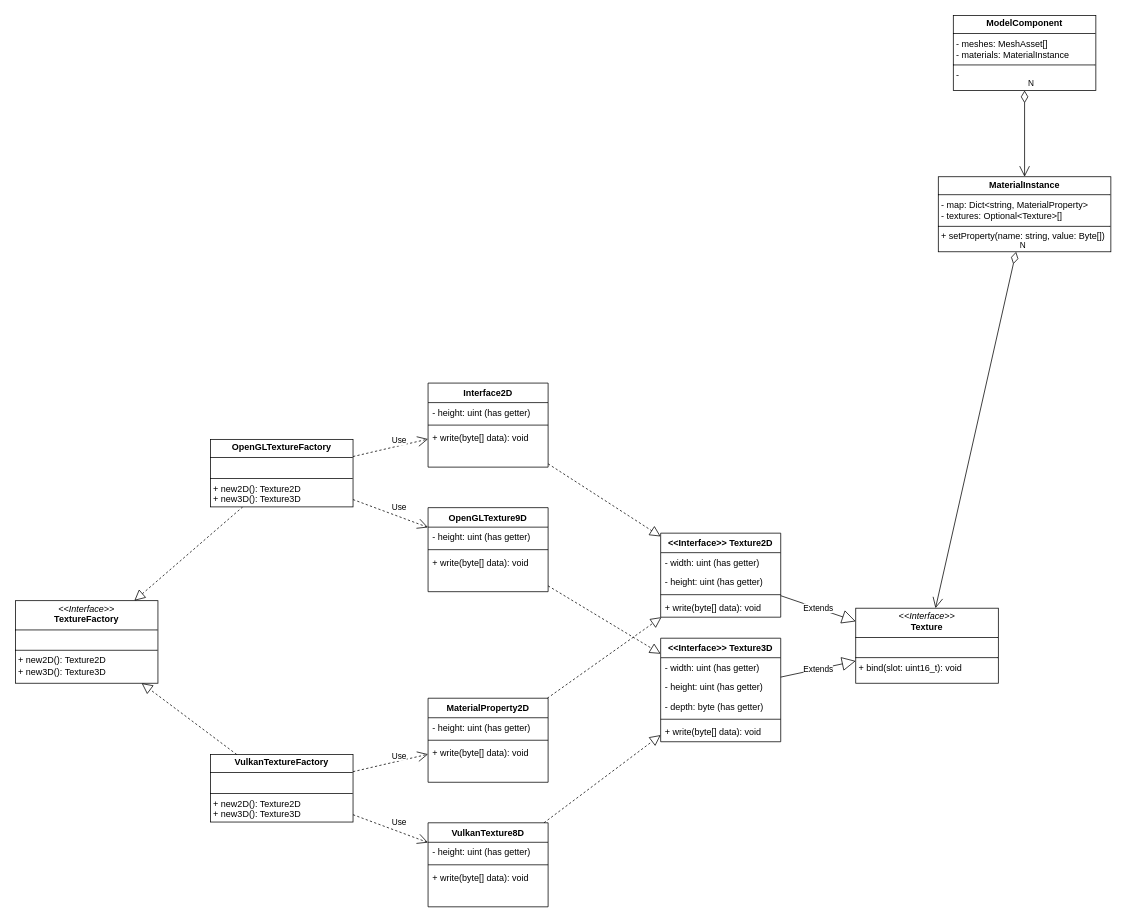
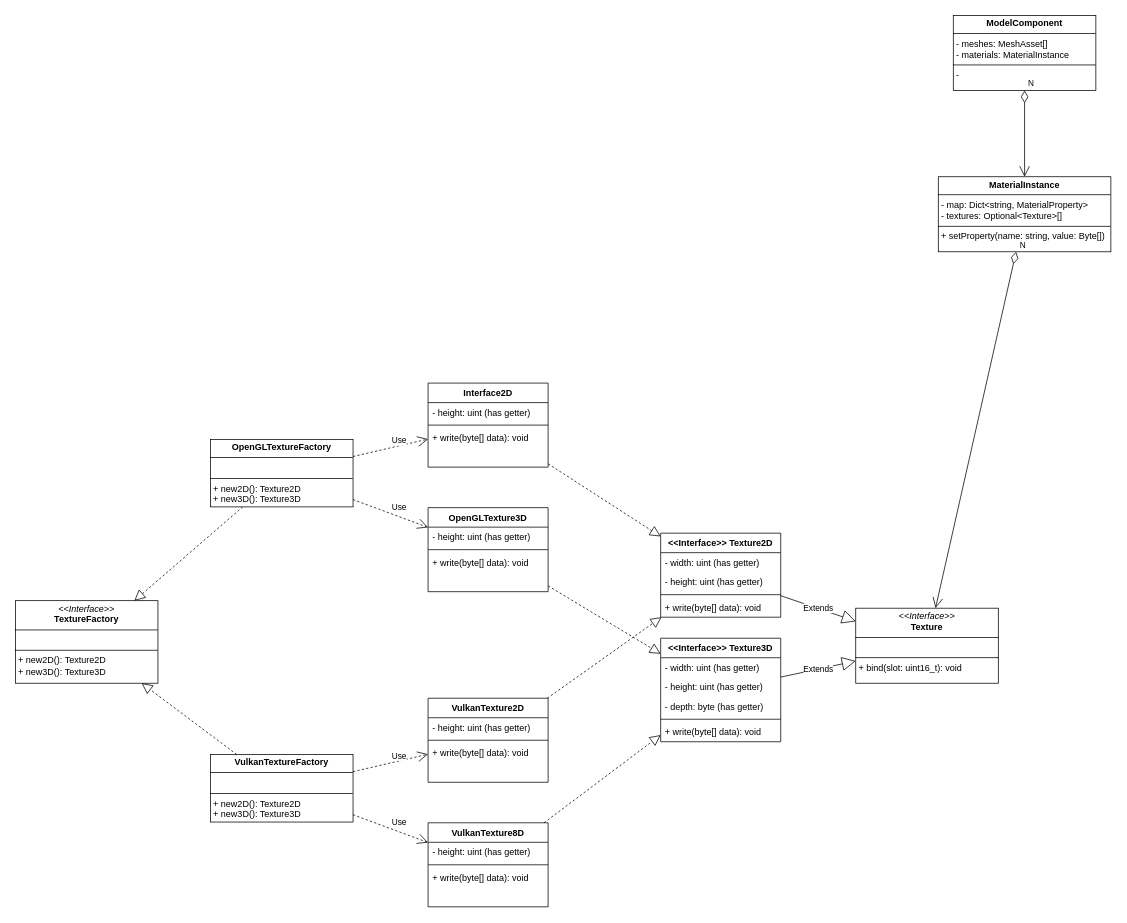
(488, 518) -> (488, 518)
(488, 708) -> (488, 708)
